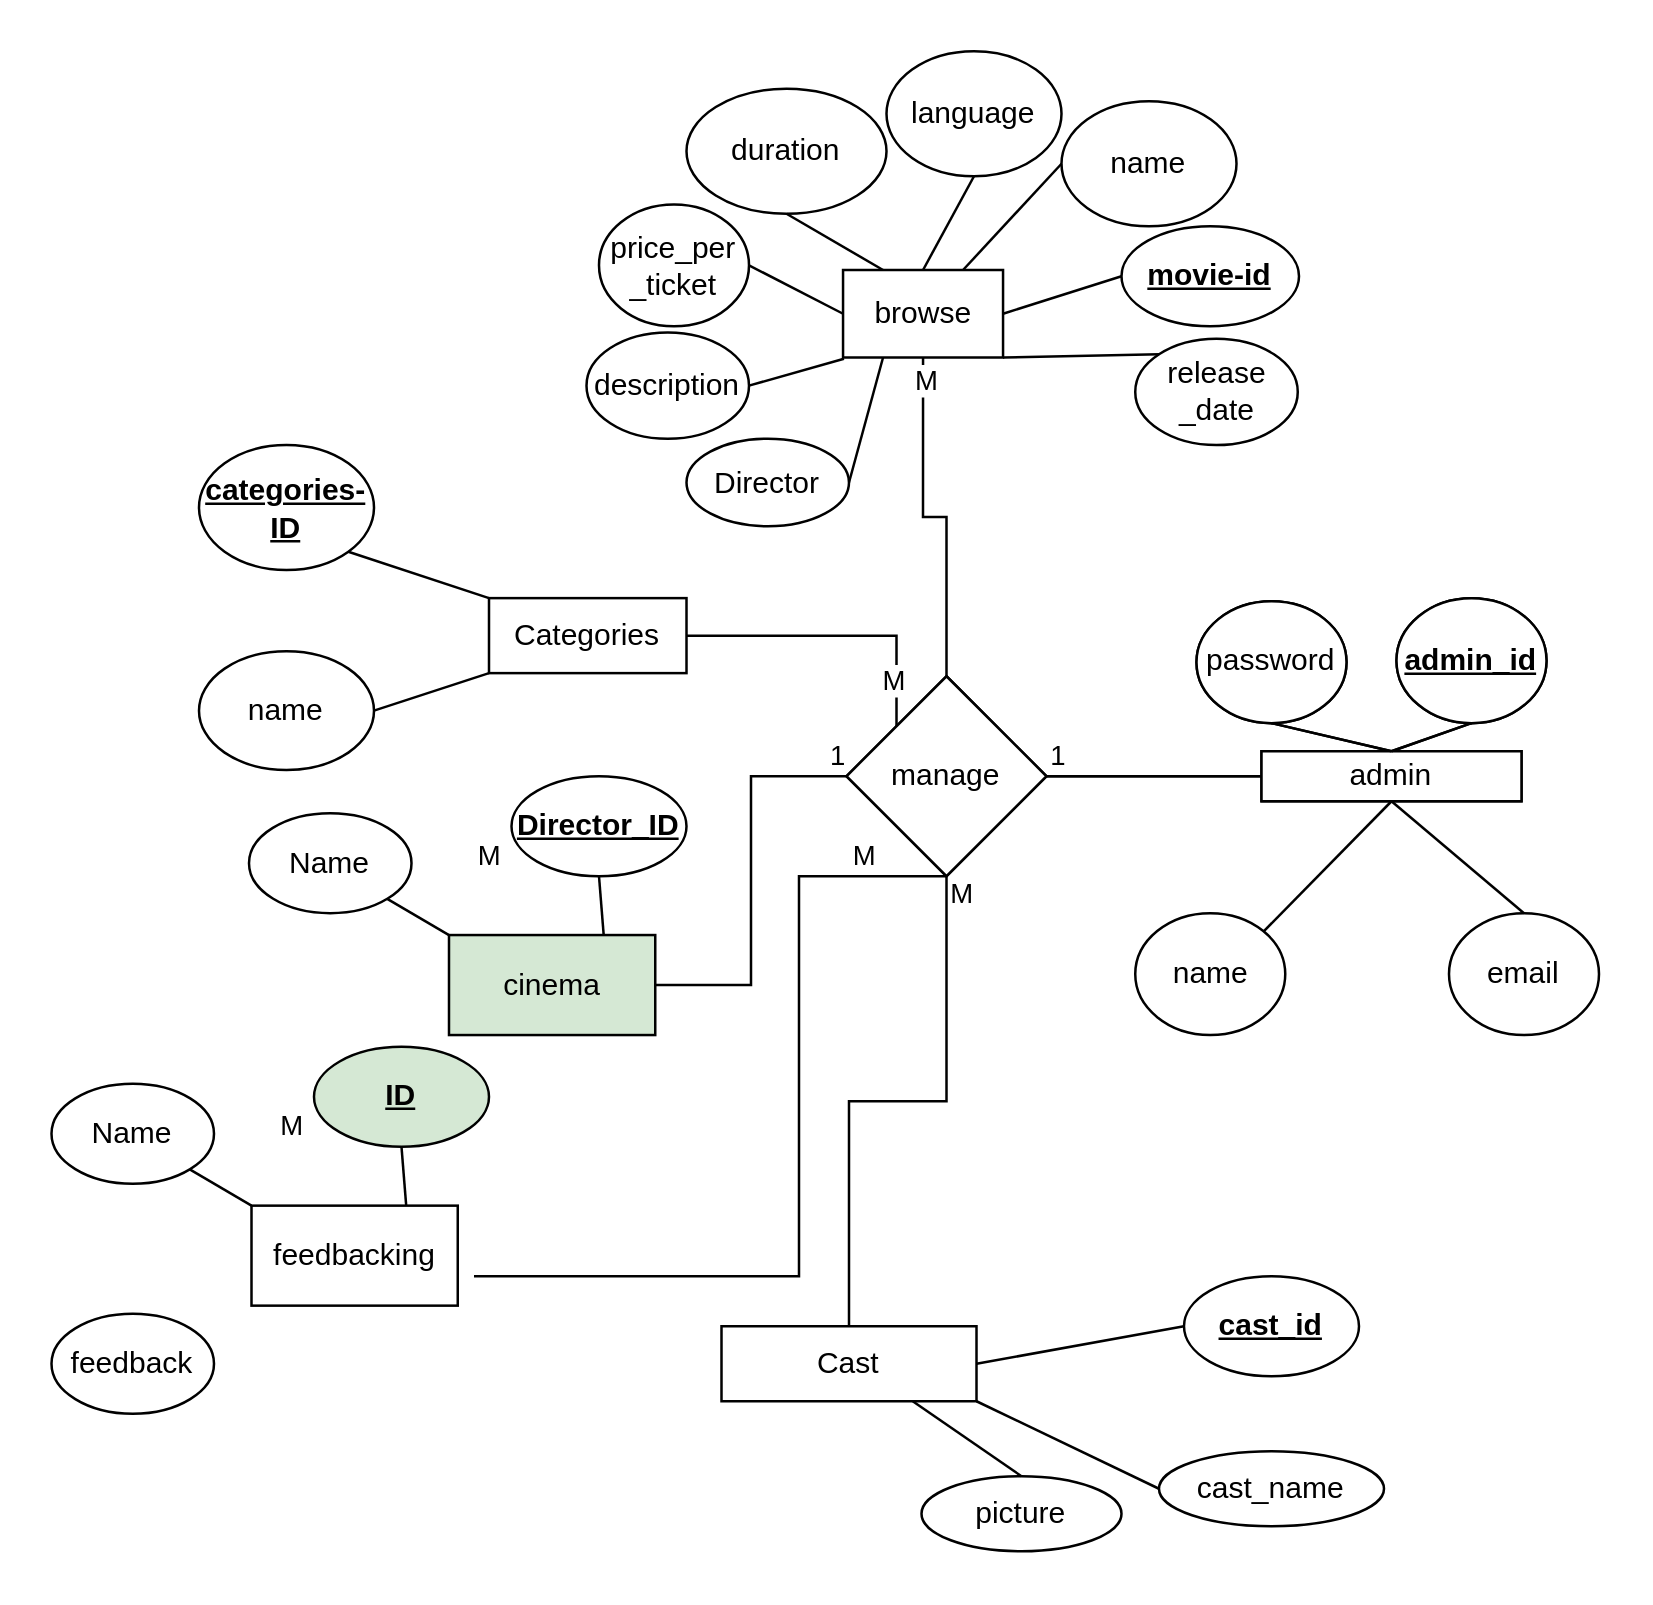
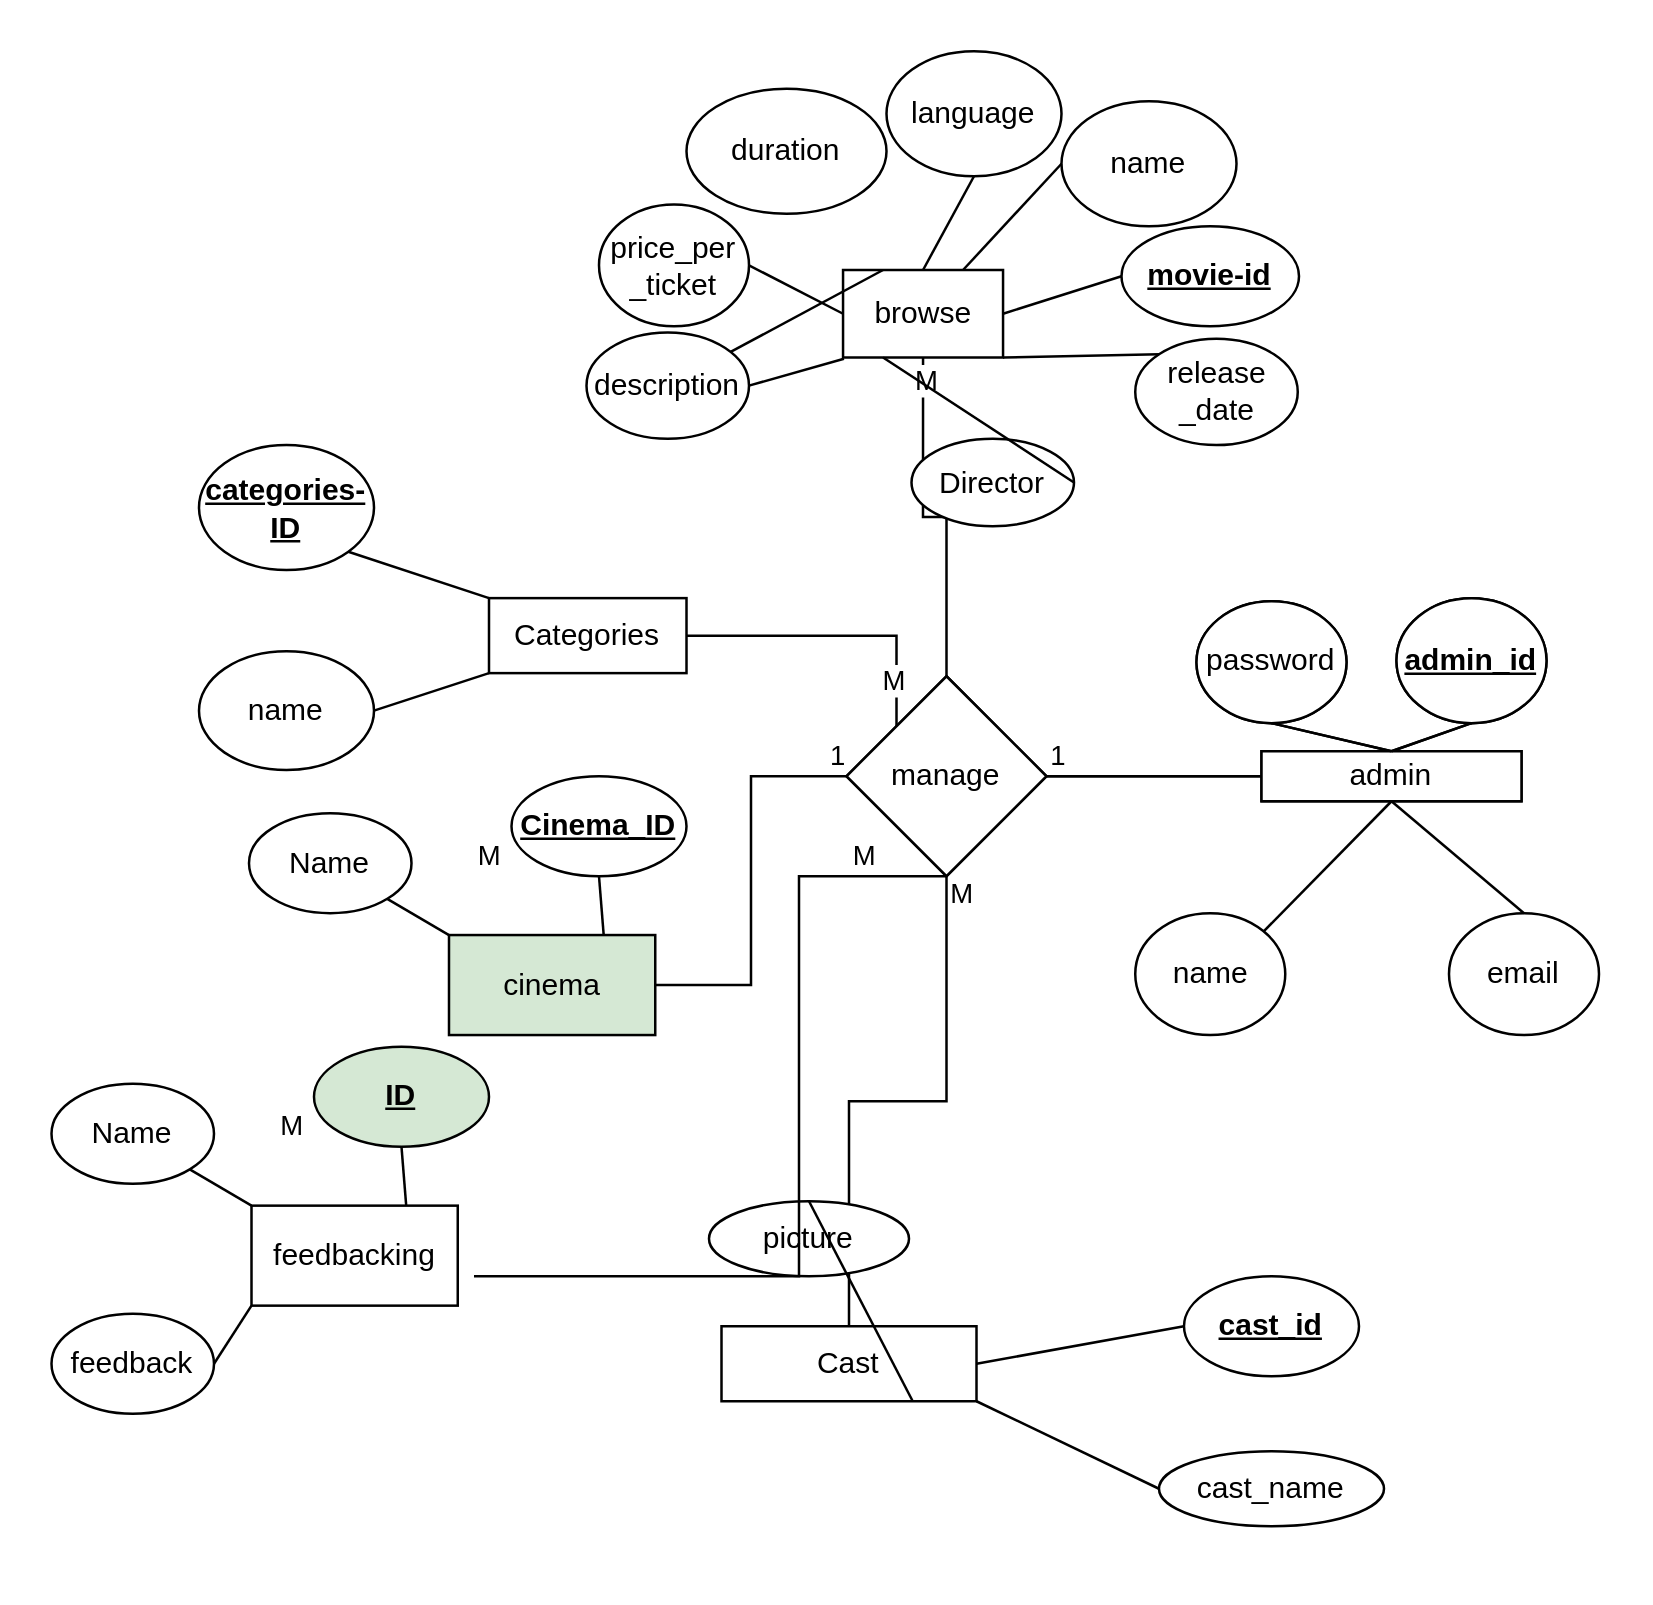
(835, 242) -> (774, 329)
(768, 483) -> (993, 483)
(599, 826) -> (599, 826)
none -> (232, 1335)
(1021, 1514) -> (809, 1239)
